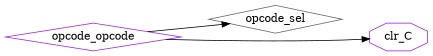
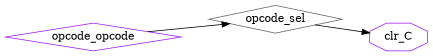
(264, 41) -> (339, 28)
